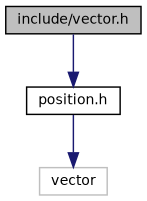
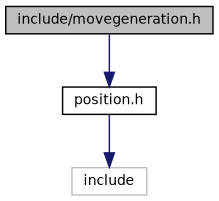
(73, 20) -> (109, 20)
(73, 181) -> (109, 181)
